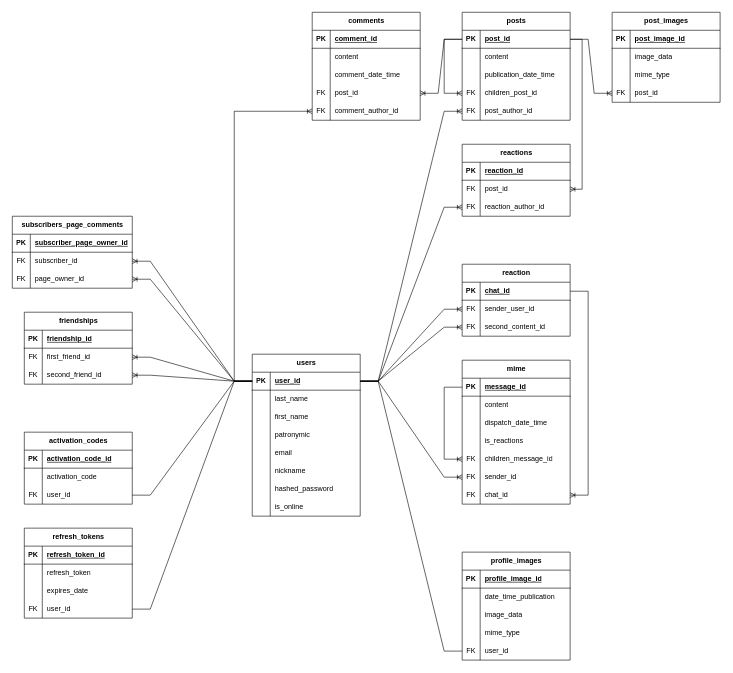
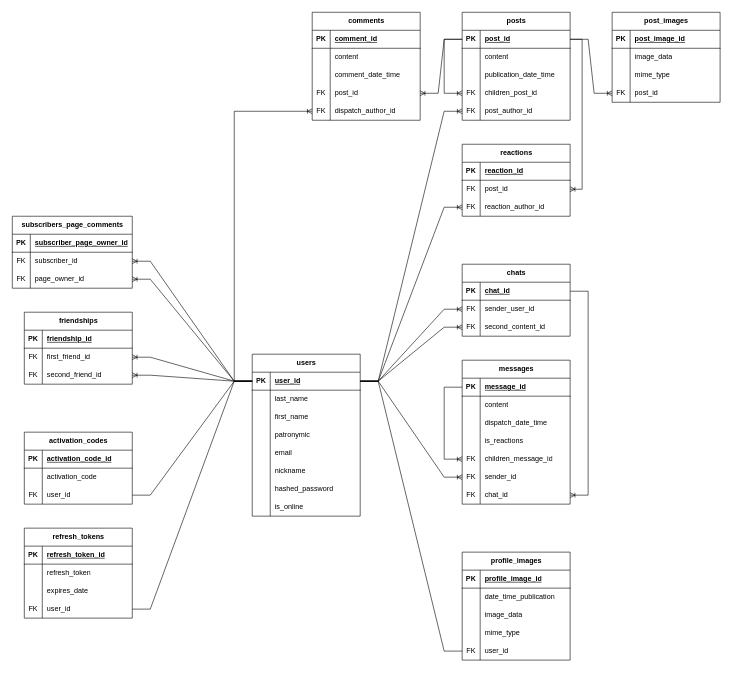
(368, 111) -> (370, 111)
(517, 273) -> (517, 273)
(517, 369) -> (517, 369)
